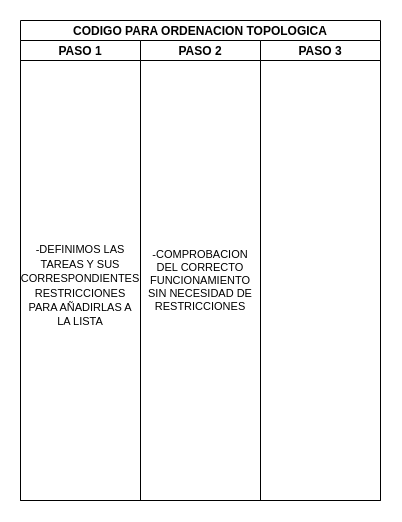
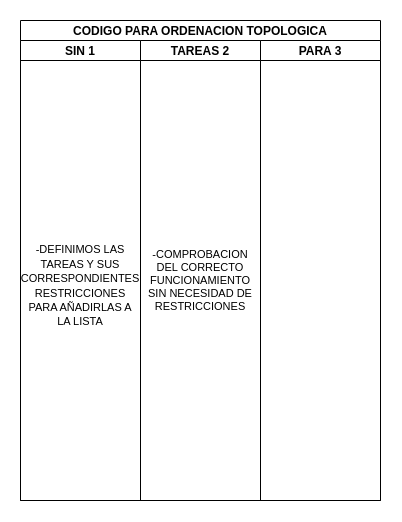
(80, 51) -> (80, 51)
(200, 51) -> (200, 51)
(320, 51) -> (320, 51)
